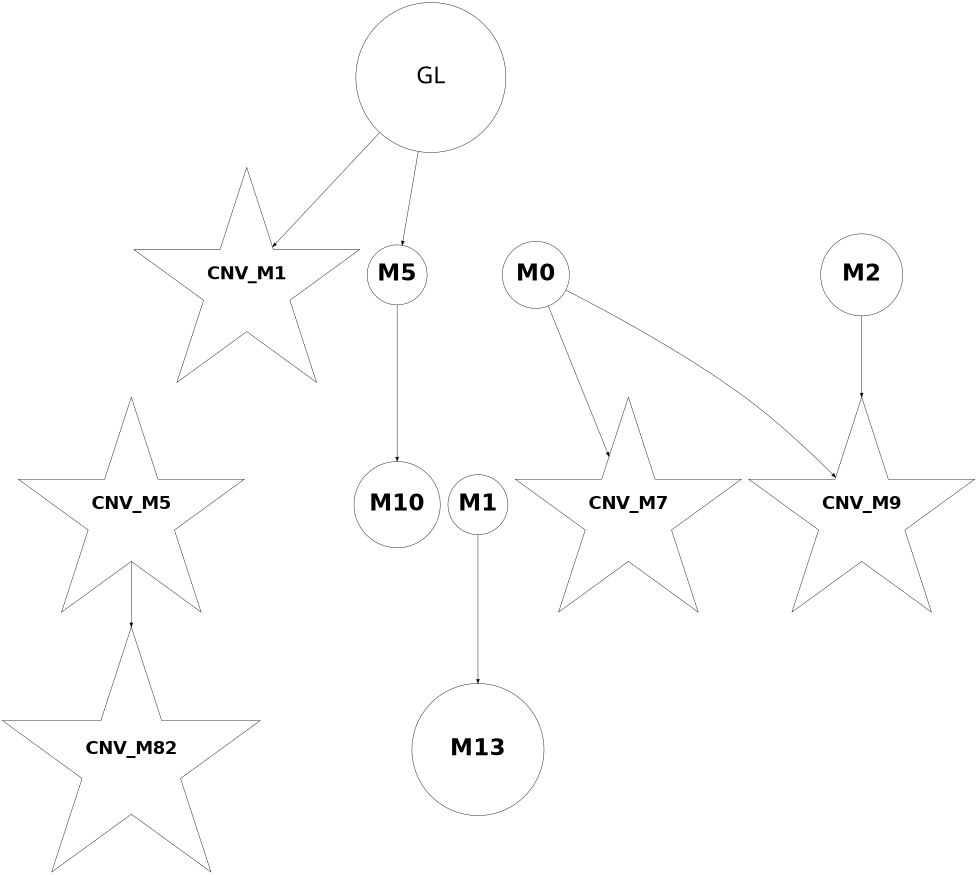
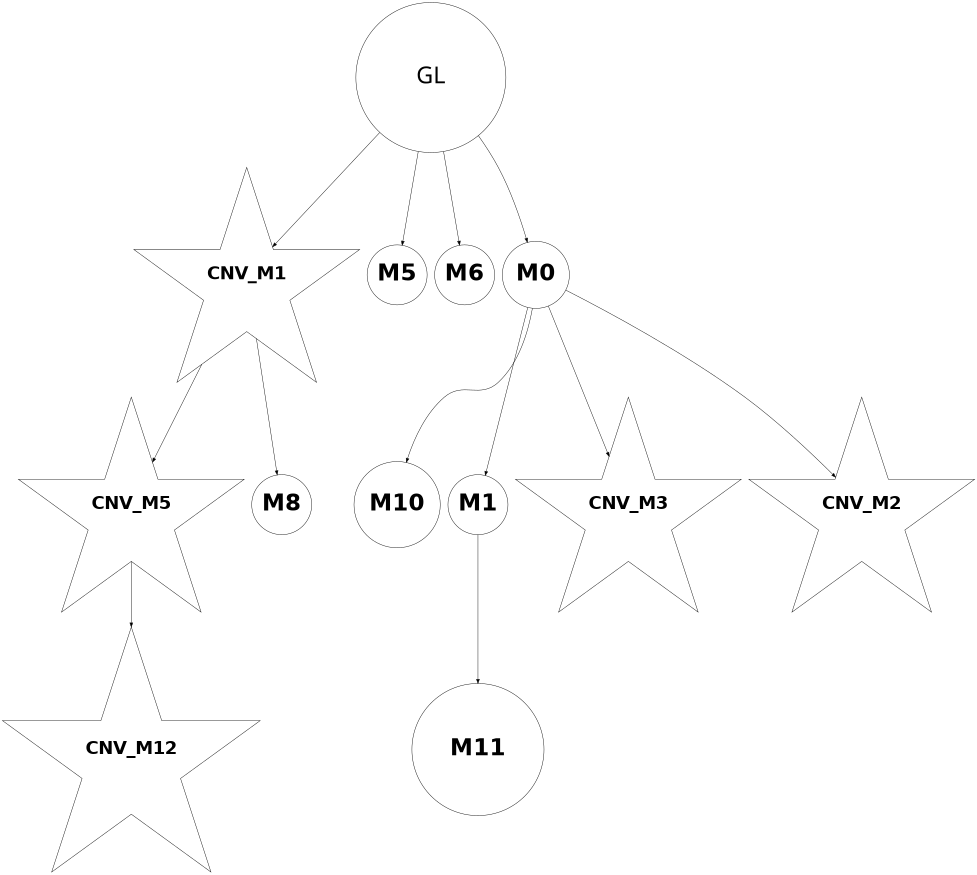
none -> (507, 185)
none -> (465, 275)
(862, 275) -> none
(397, 381) -> (477, 390)
none -> (507, 389)
none -> (178, 411)
none -> (282, 505)
(628, 505) -> (628, 505)
(862, 505) -> (862, 505)
(131, 750) -> (131, 750)
(478, 750) -> (478, 750)
